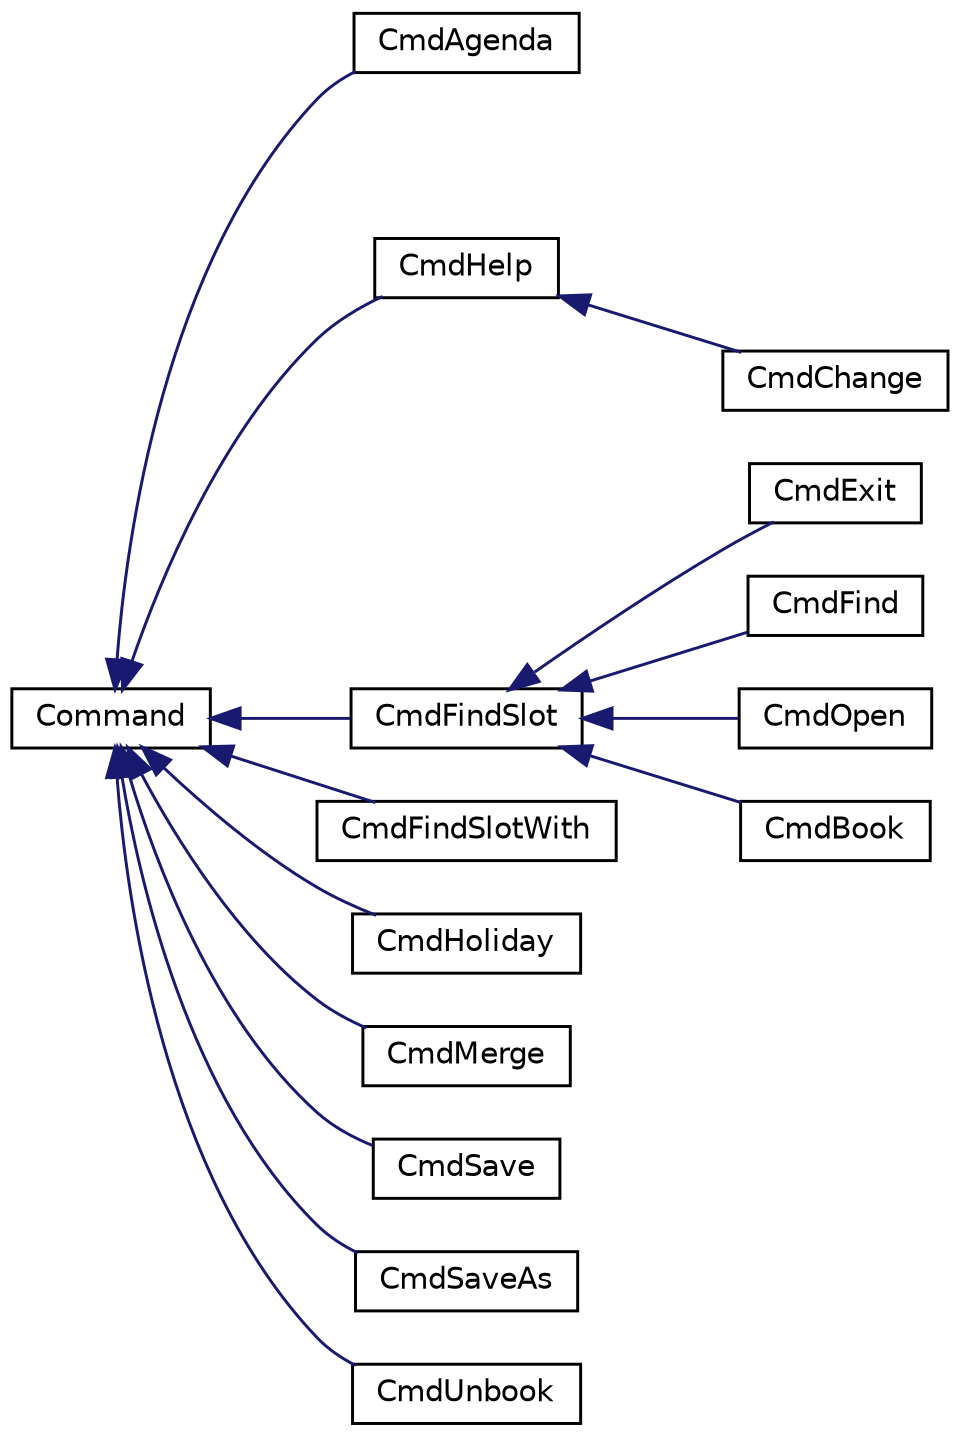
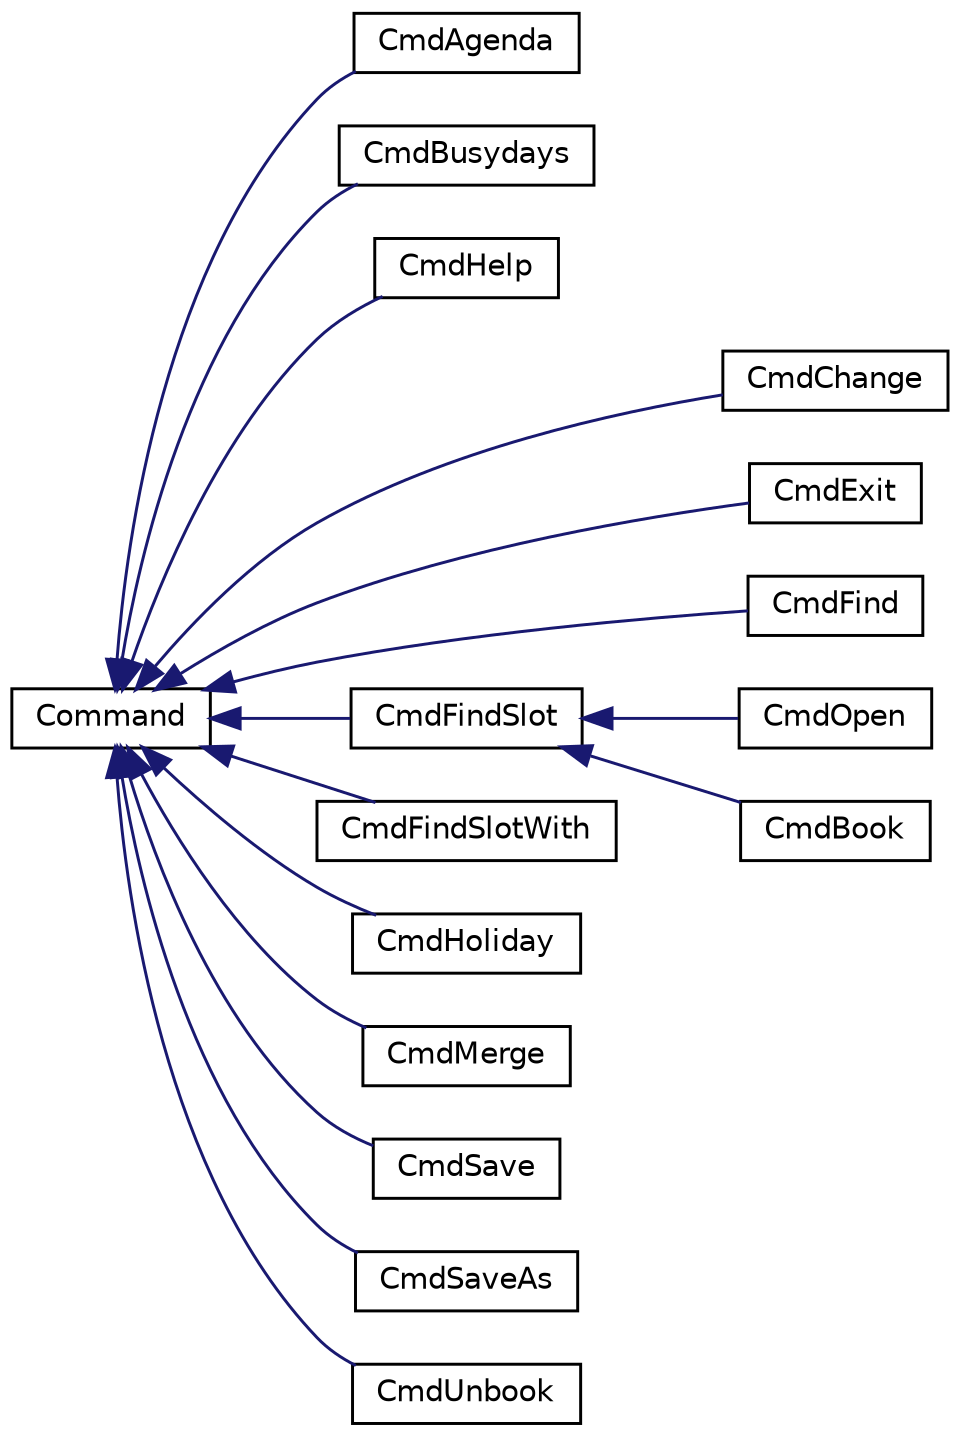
none -> (467, 156)
(664, 329) -> (412, 478)
(652, 593) -> (456, 560)
(669, 657) -> (489, 636)
